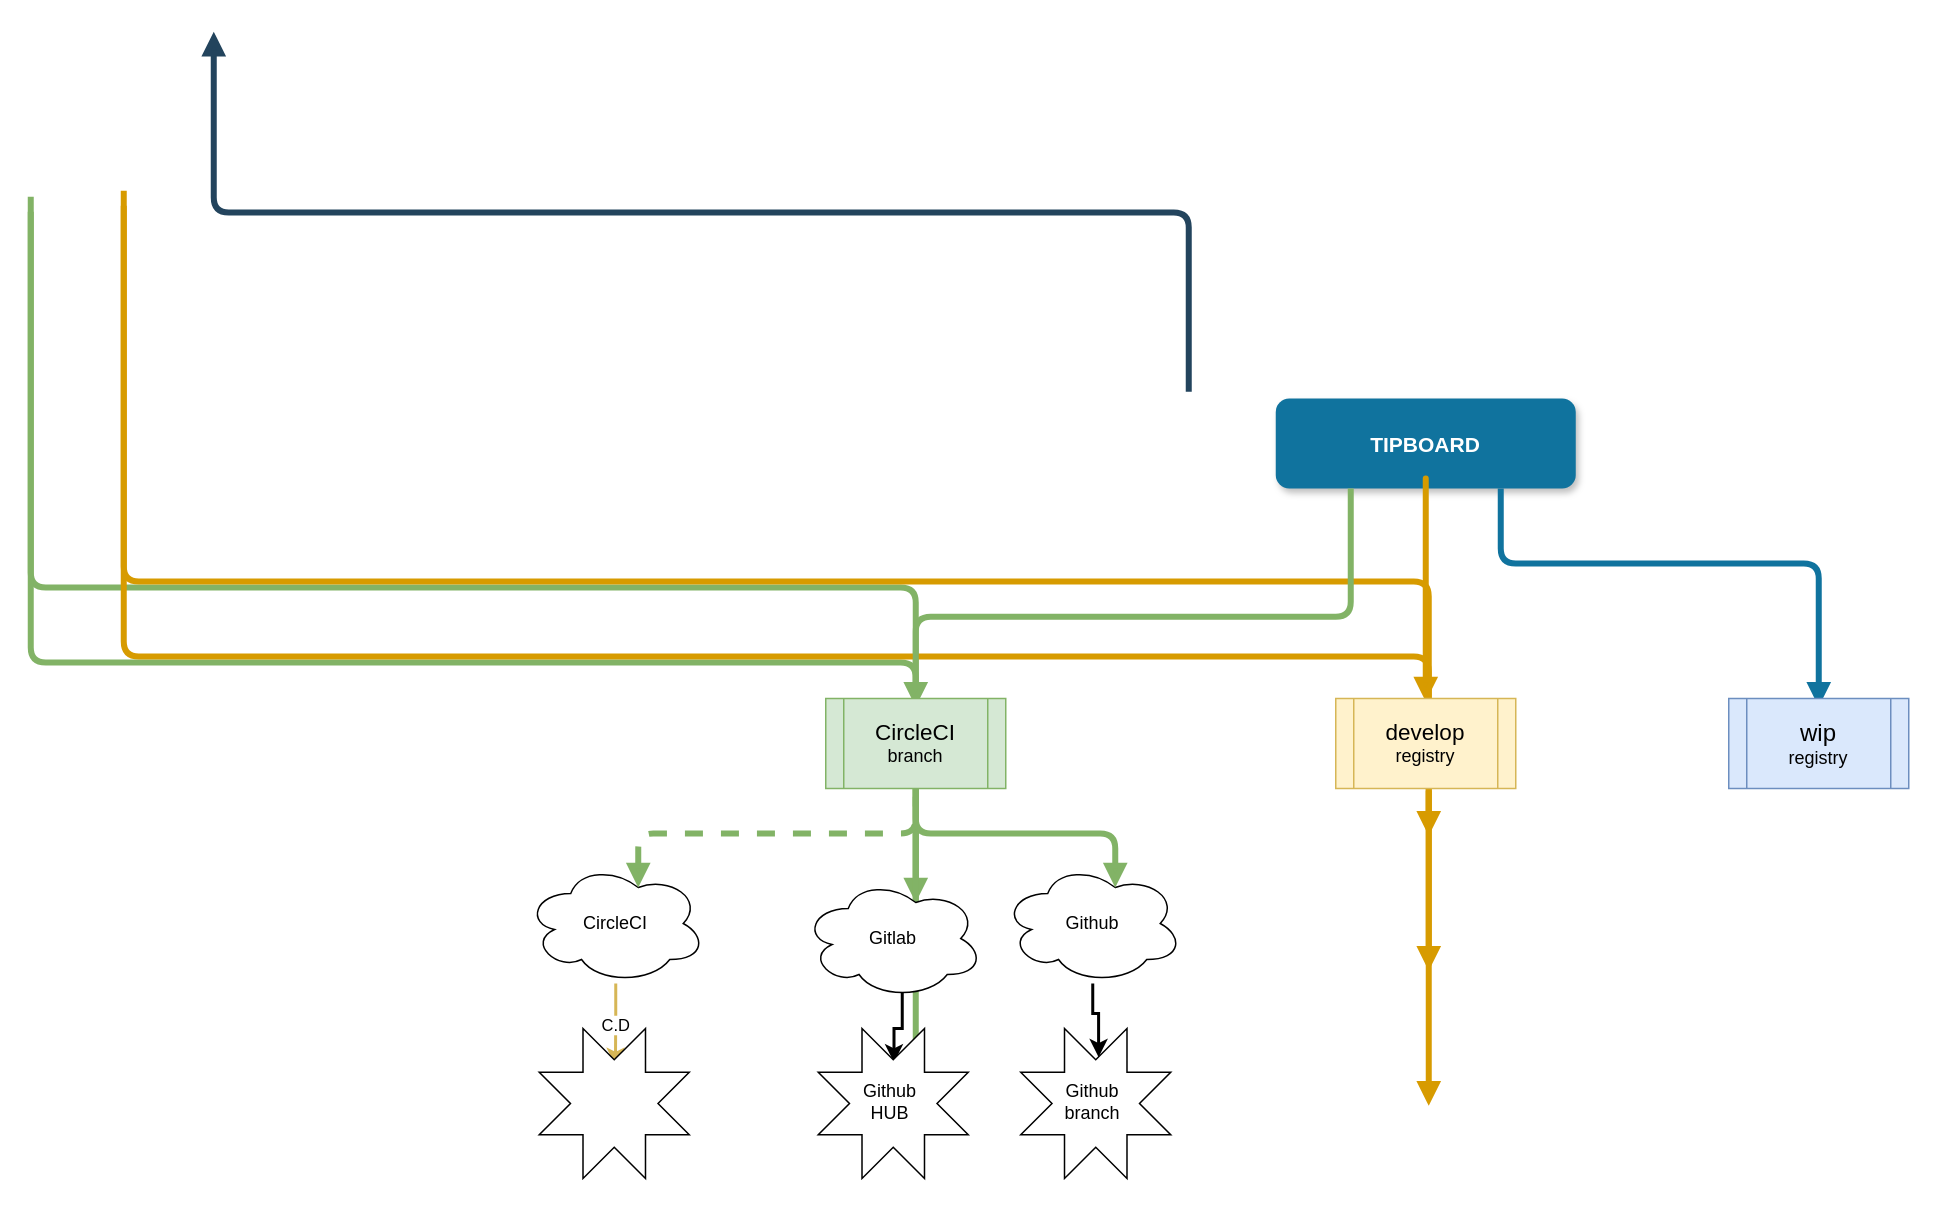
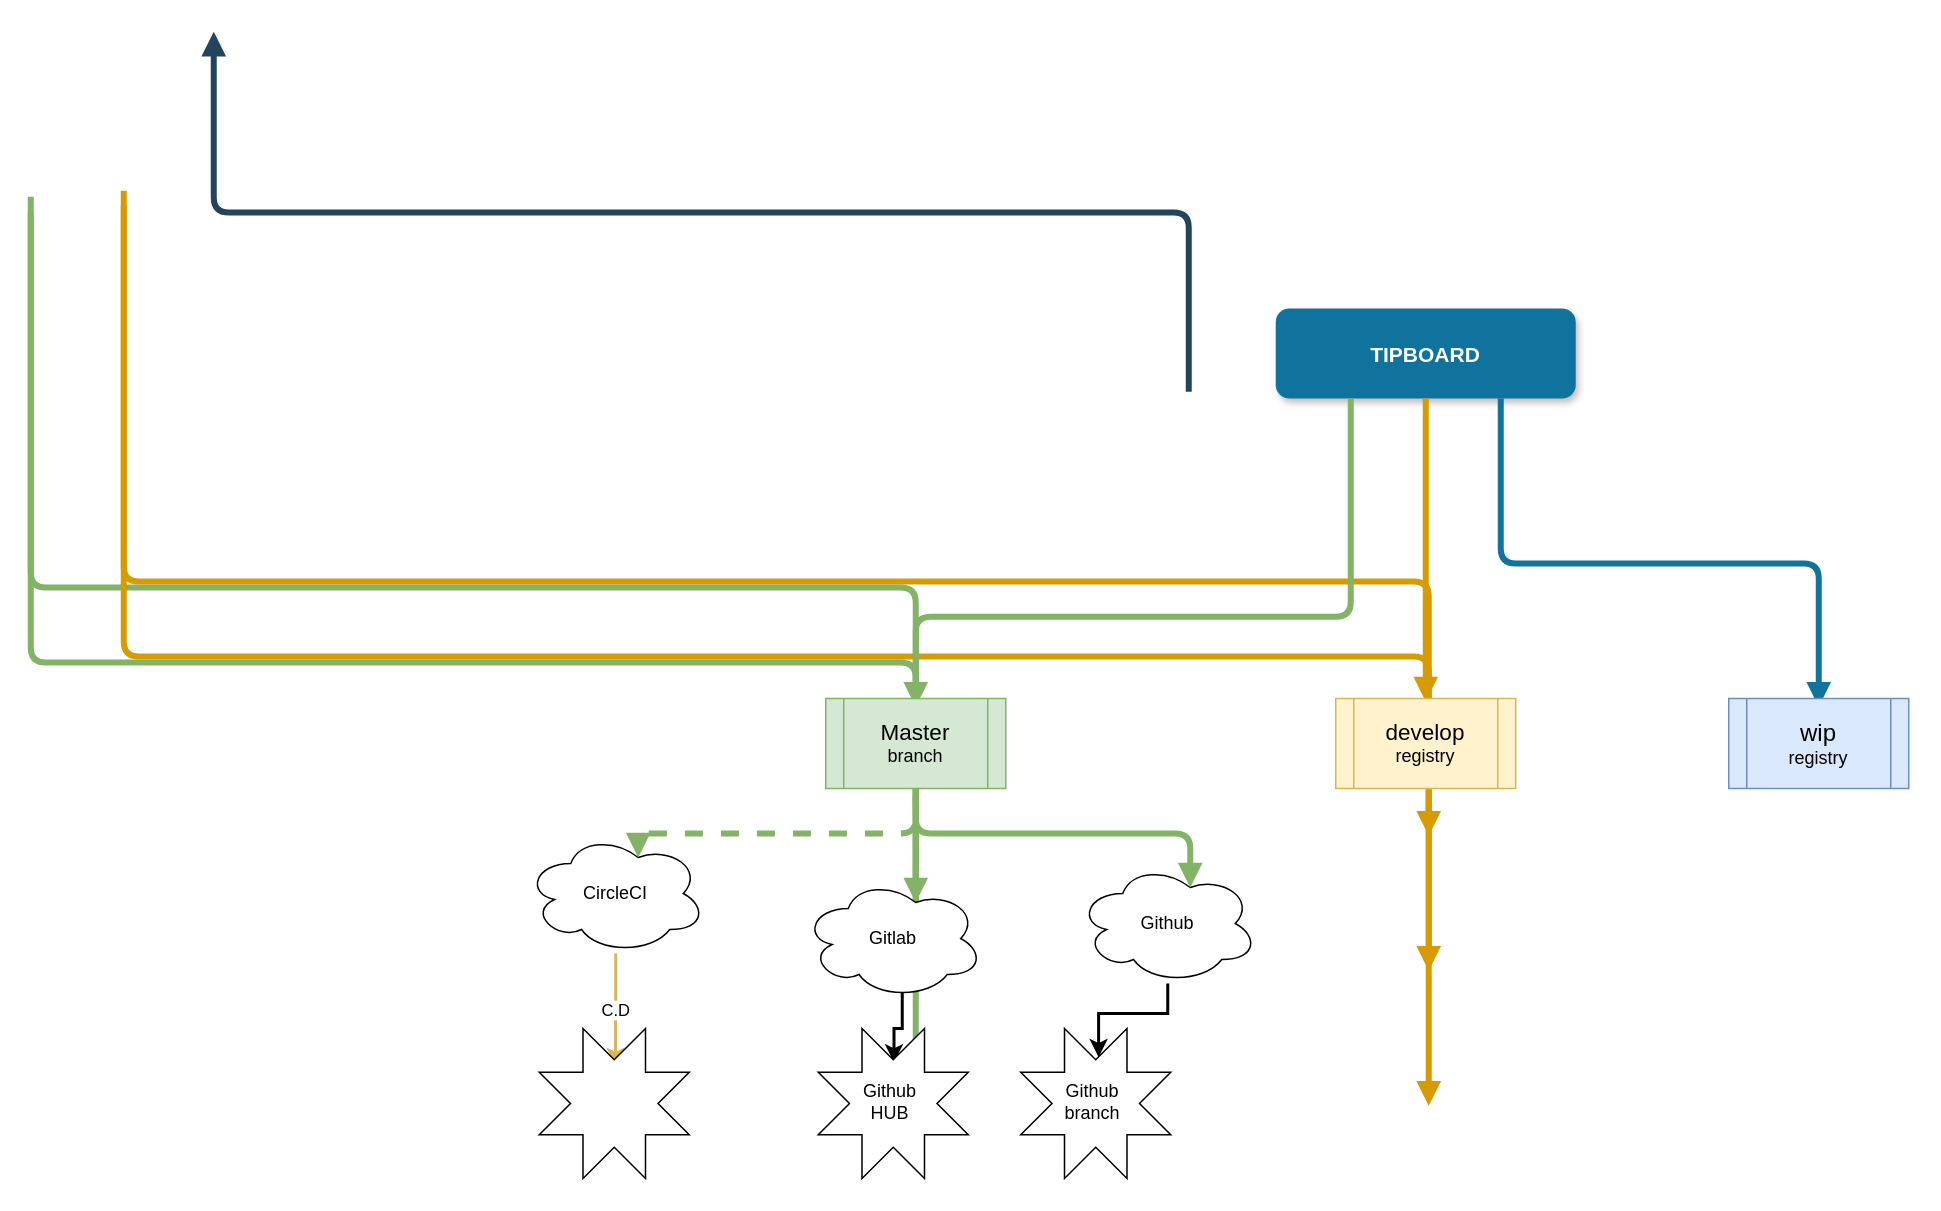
(1426, 443) -> (1426, 353)
(916, 743) -> (916, 743)
(616, 923) -> (616, 893)
(1093, 923) -> (1168, 923)
